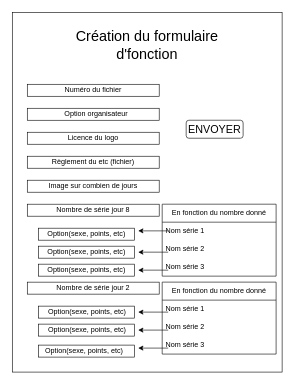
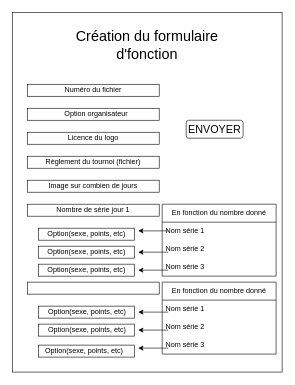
(93, 162) -> (93, 162)
(93, 210) -> (93, 210)
(93, 288) -> none
